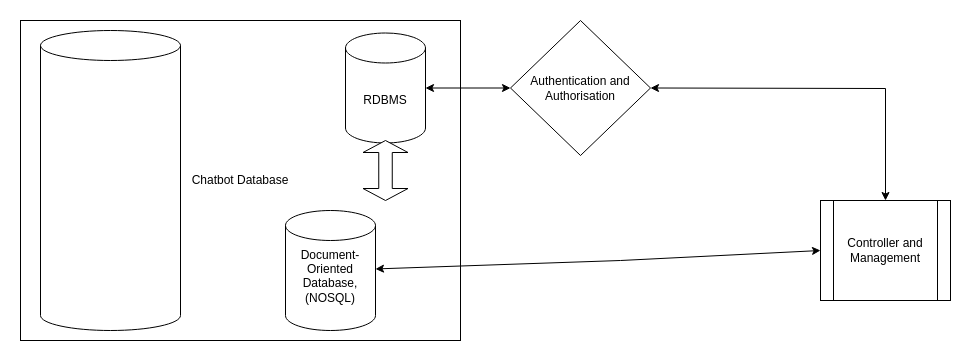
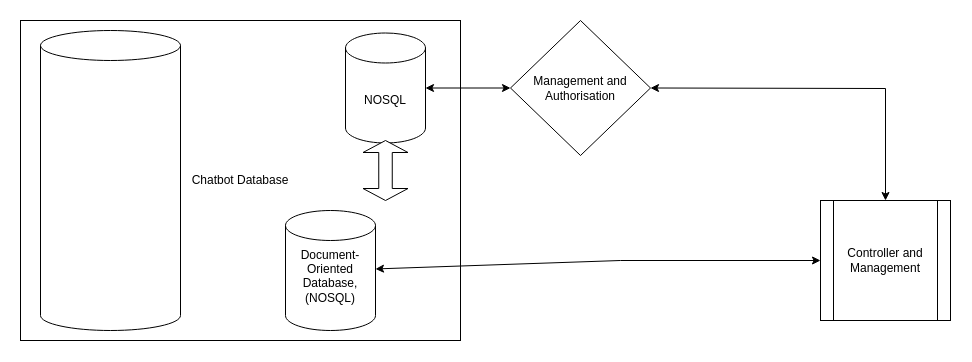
(581, 89) -> (581, 89)
(386, 101) -> (386, 101)
(886, 251) -> (886, 261)
